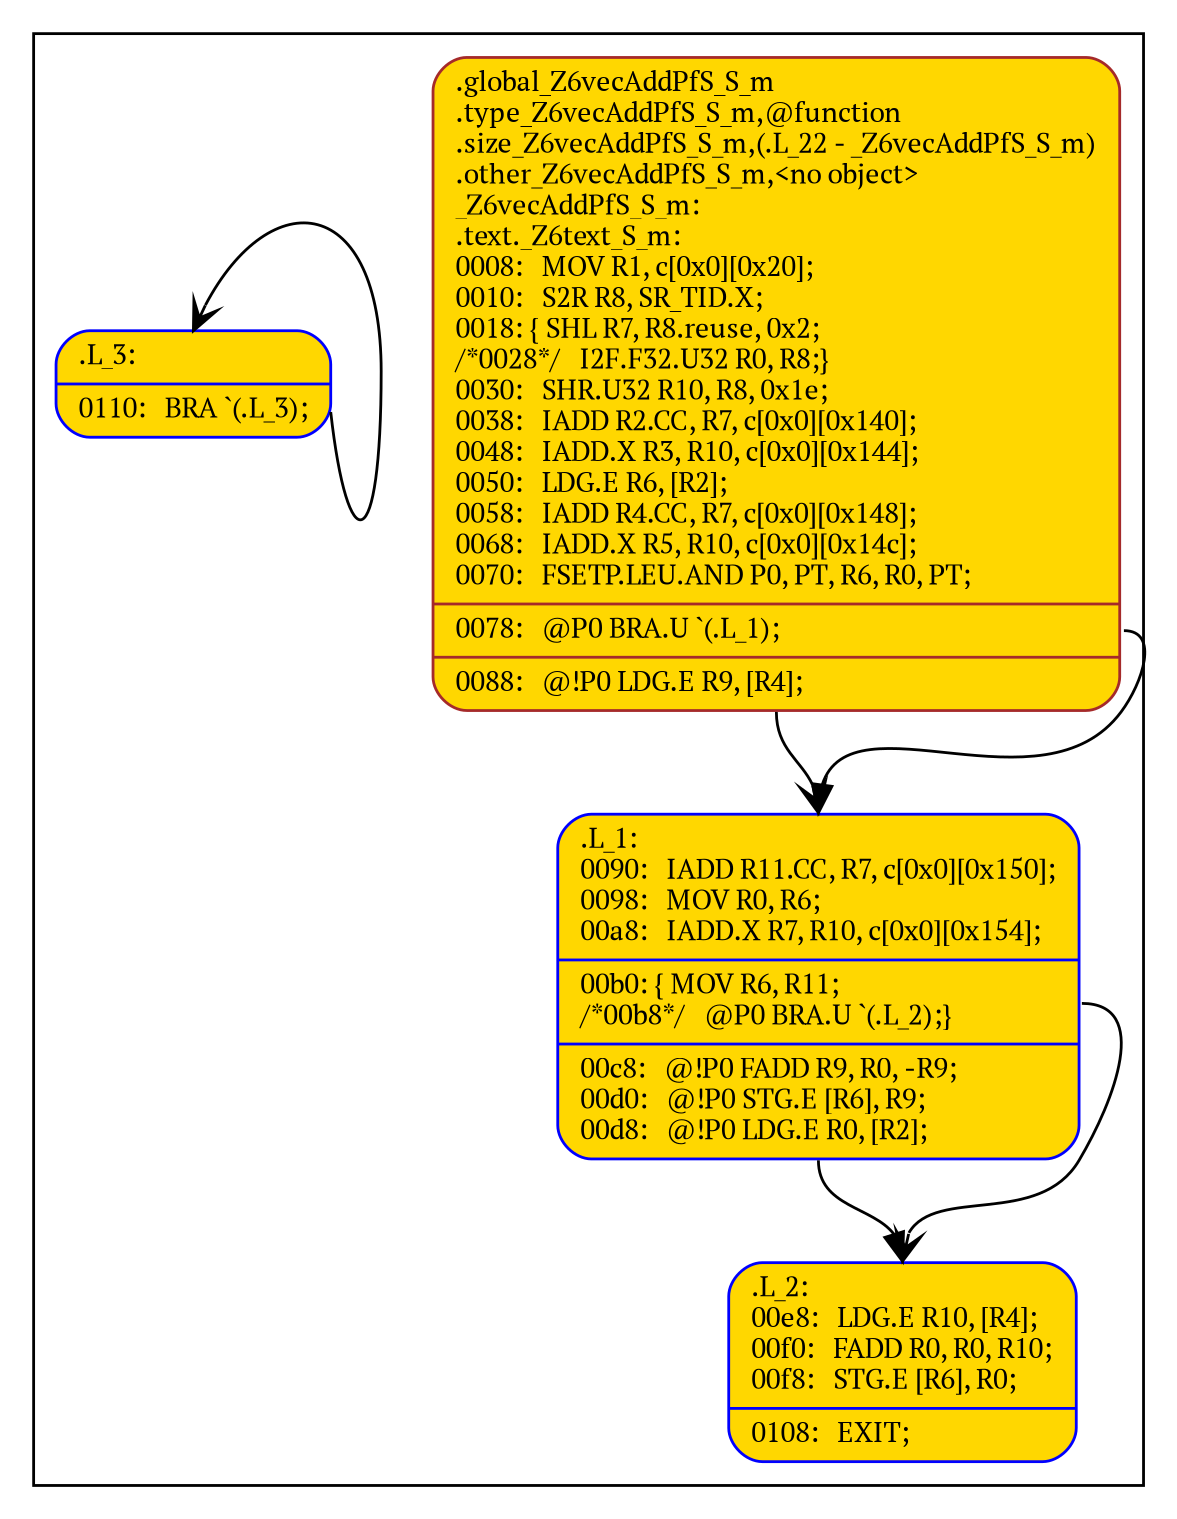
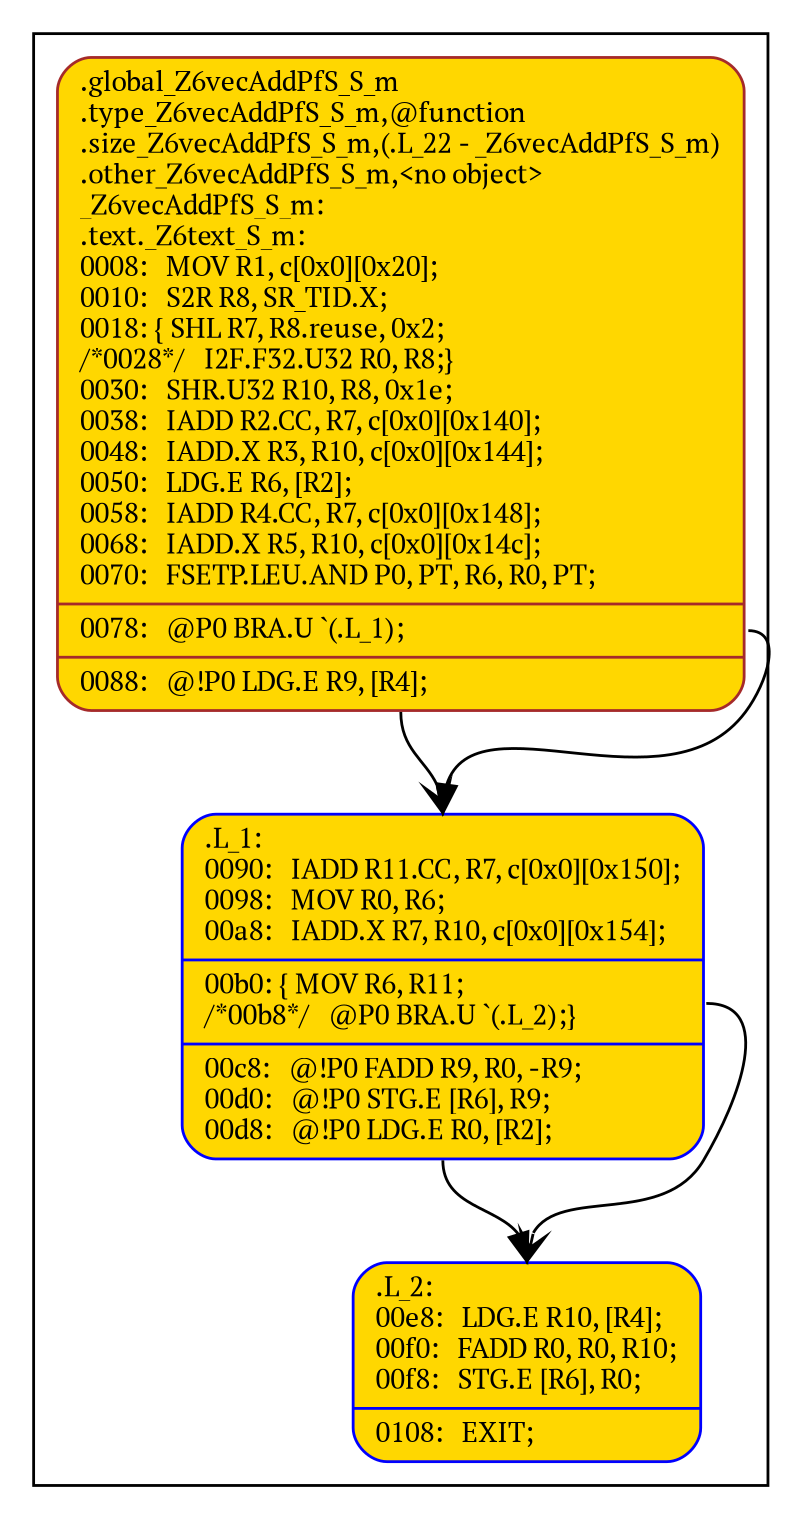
(193, 384) -> none
